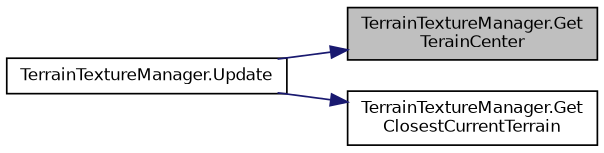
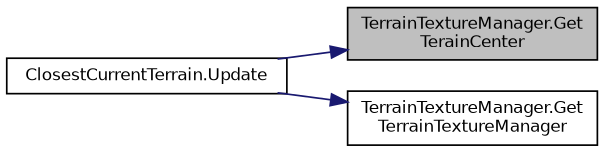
(147, 76) -> (147, 76)
(472, 118) -> (472, 118)
